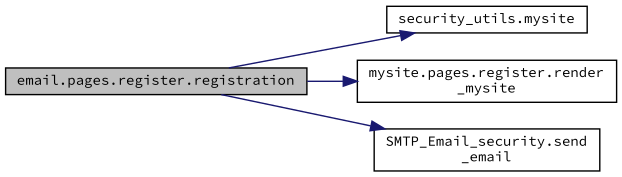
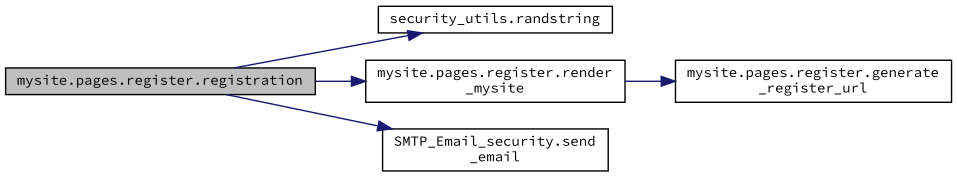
(487, 20) -> (495, 20)
(156, 81) -> (160, 81)
none -> (814, 81)
